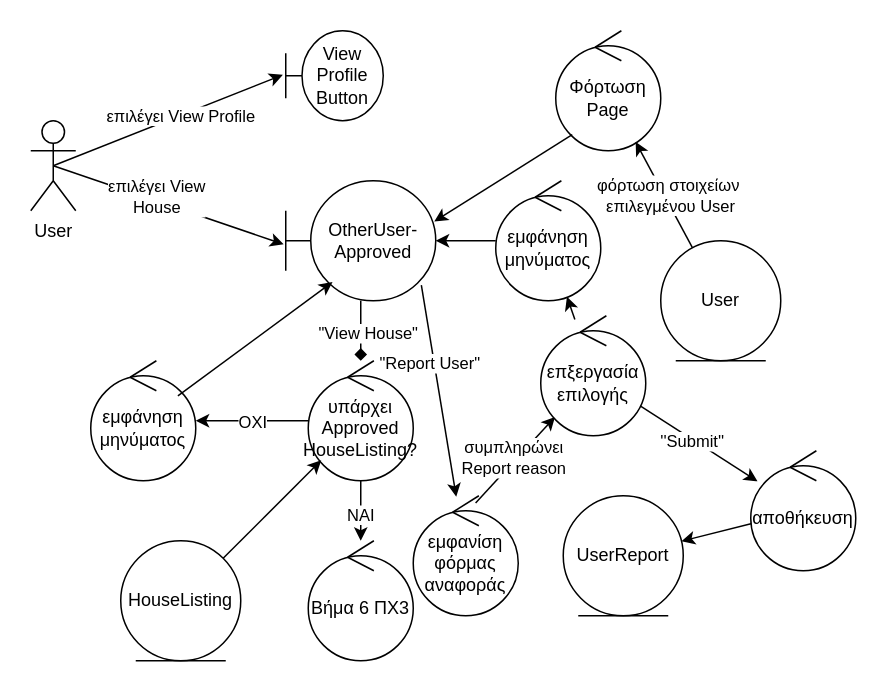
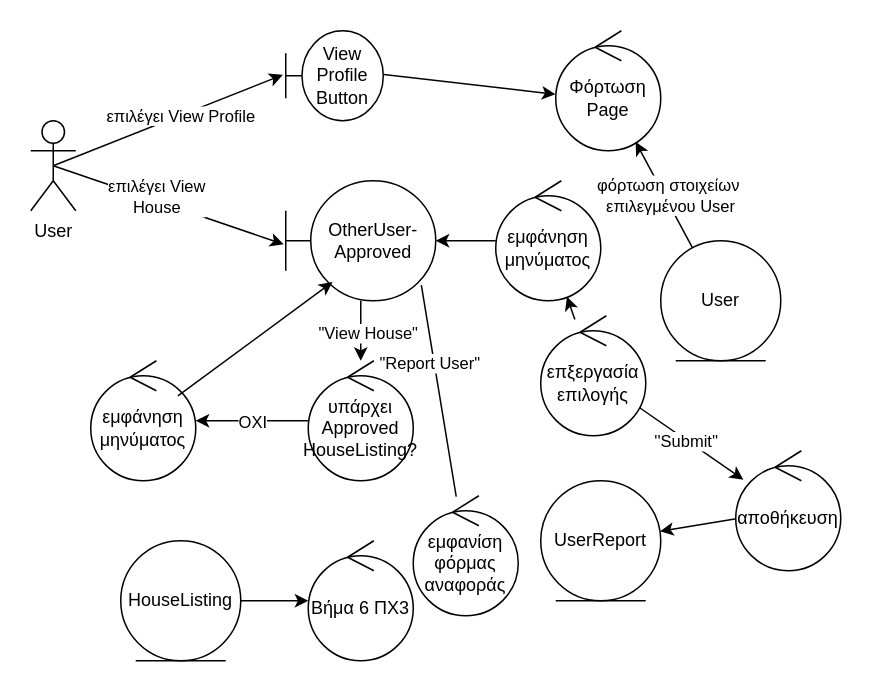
none -> (464, 84)
(508, 175) -> none
(361, 348) -> (361, 349)
(494, 483) -> none
(454, 485) -> (455, 489)
(361, 506) -> none
(803, 511) -> (788, 511)
(268, 513) -> (269, 601)
(623, 556) -> (601, 541)
